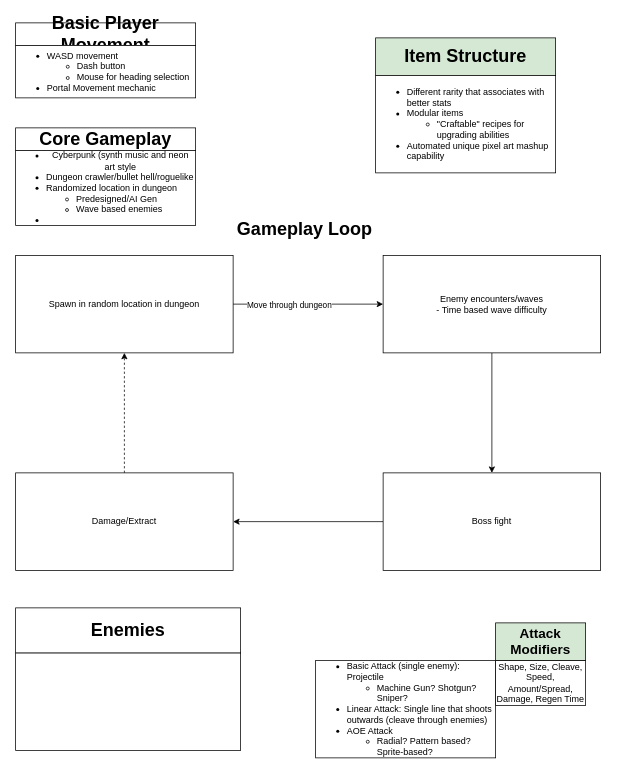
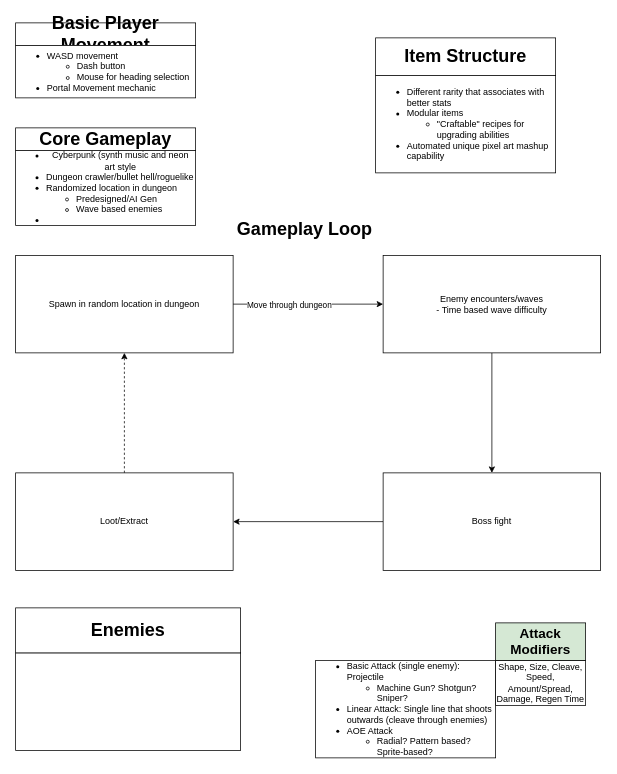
(465, 57) -> (465, 57)
(124, 522) -> (124, 522)
